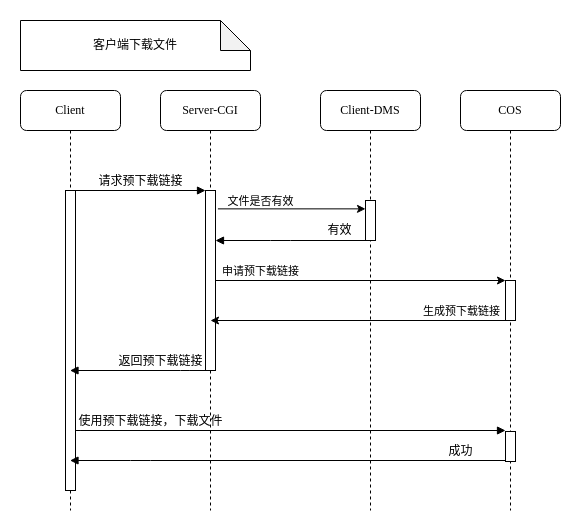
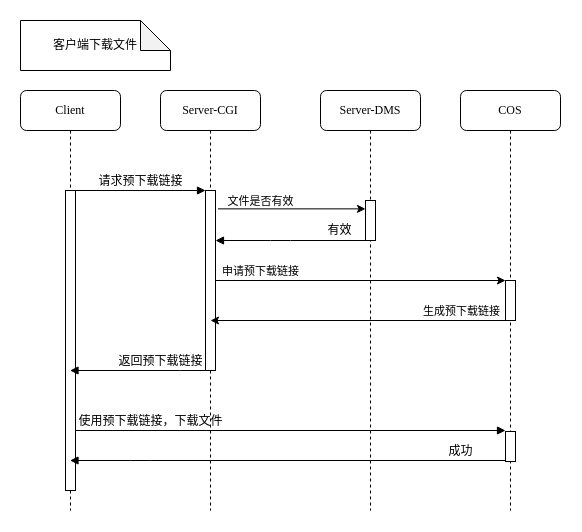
(136, 46) -> (96, 46)
(371, 111) -> (371, 111)
